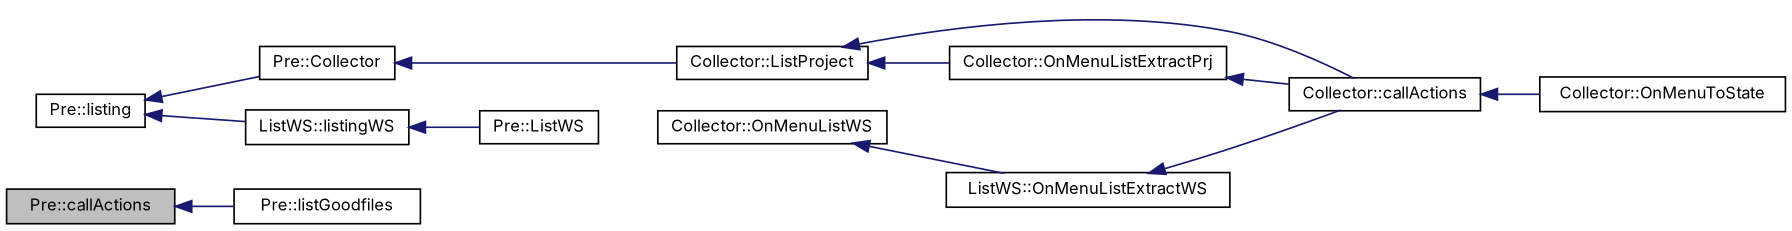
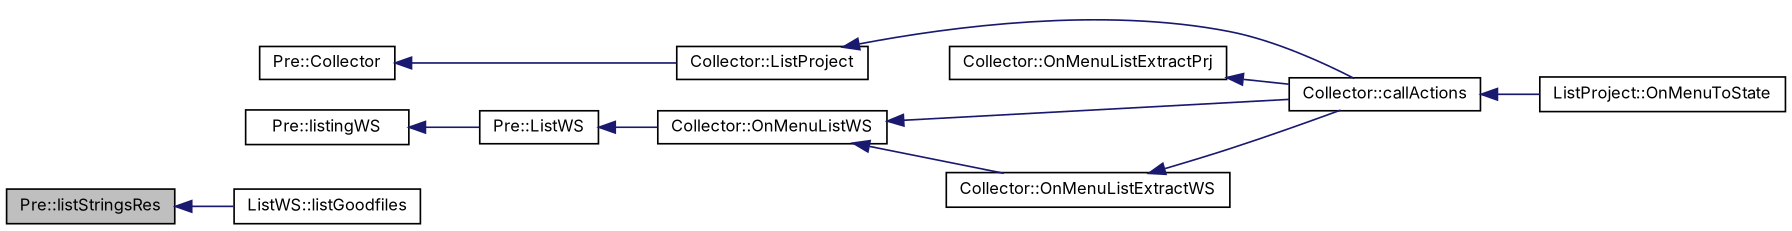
(917, 63) -> none
(1663, 94) -> (1663, 94)
none -> (1096, 110)
(91, 111) -> none
(327, 127) -> (327, 127)
none -> (636, 127)
(1088, 190) -> (1088, 190)
(91, 206) -> (91, 206)
(327, 206) -> (327, 206)
